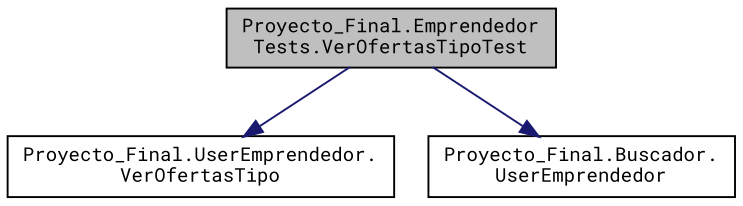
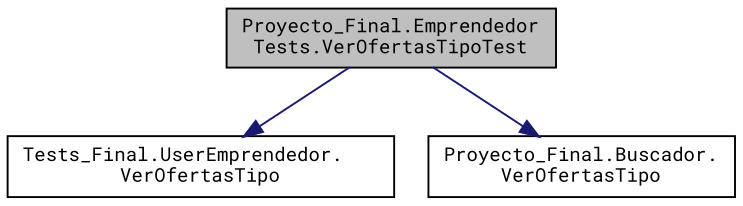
(201, 167) -> (201, 167)
(582, 167) -> (582, 167)
